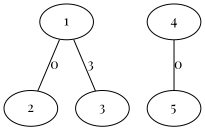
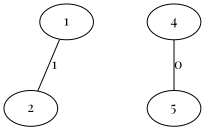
(55, 65) -> (55, 65)
(102, 108) -> none
